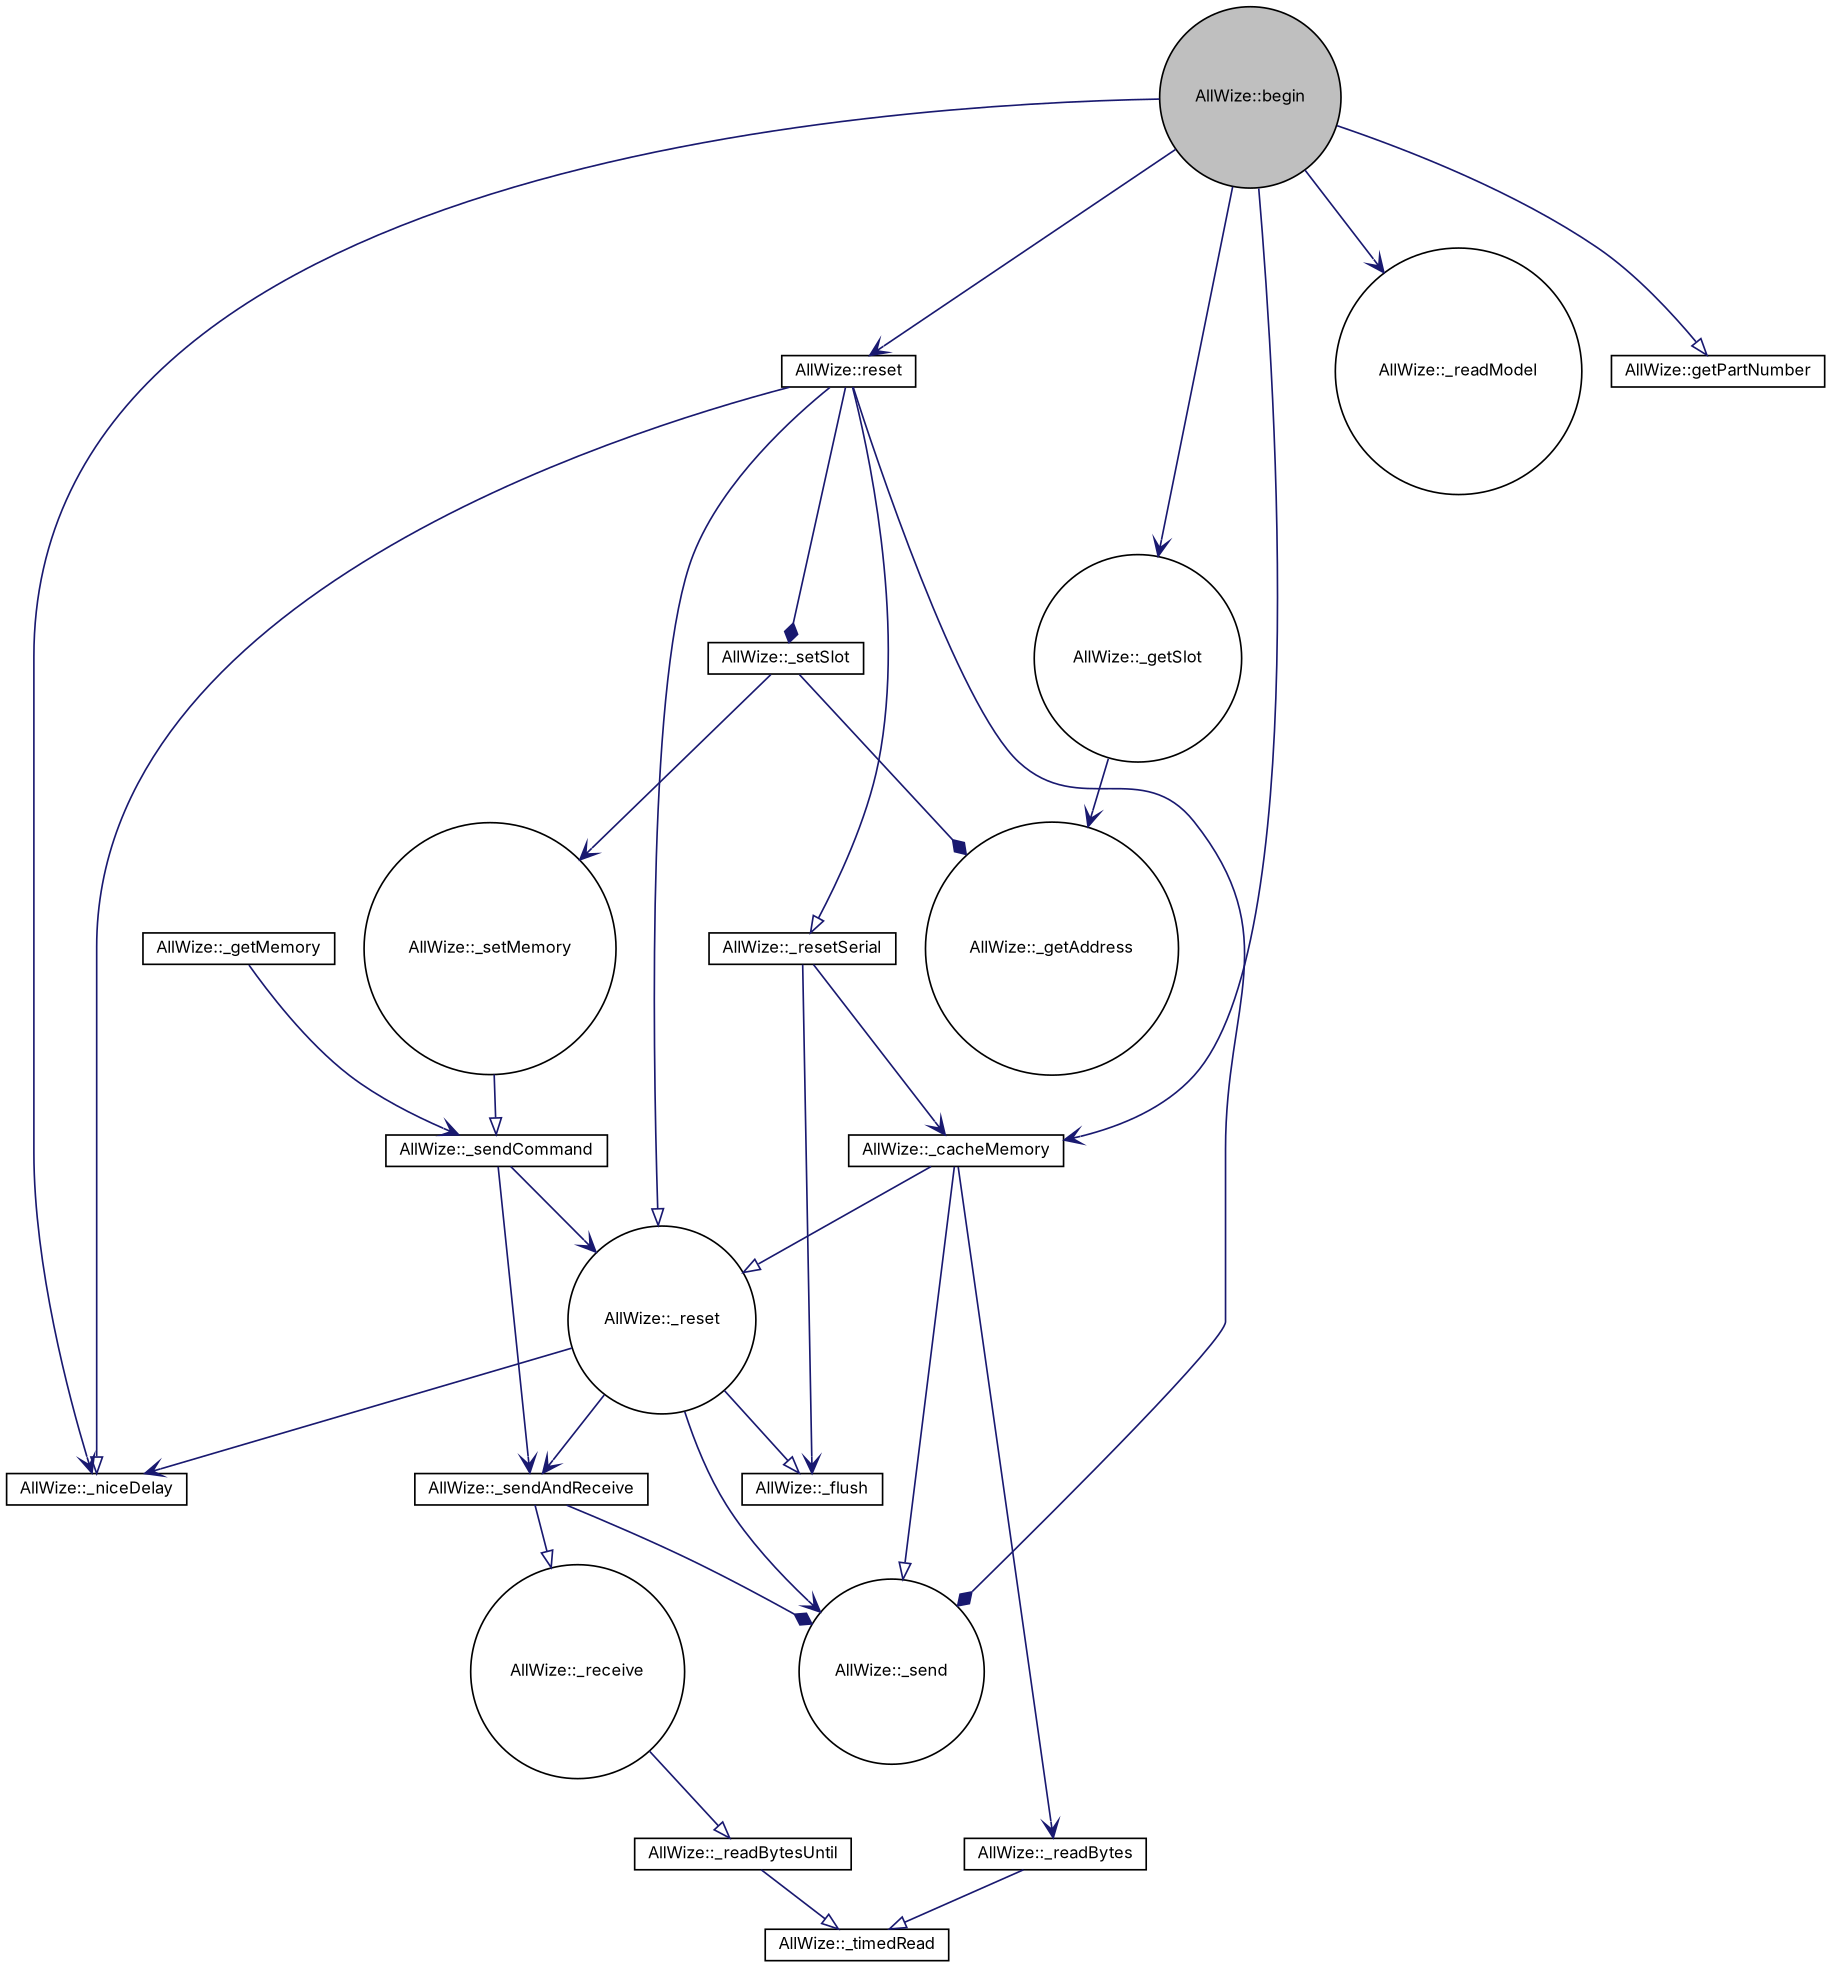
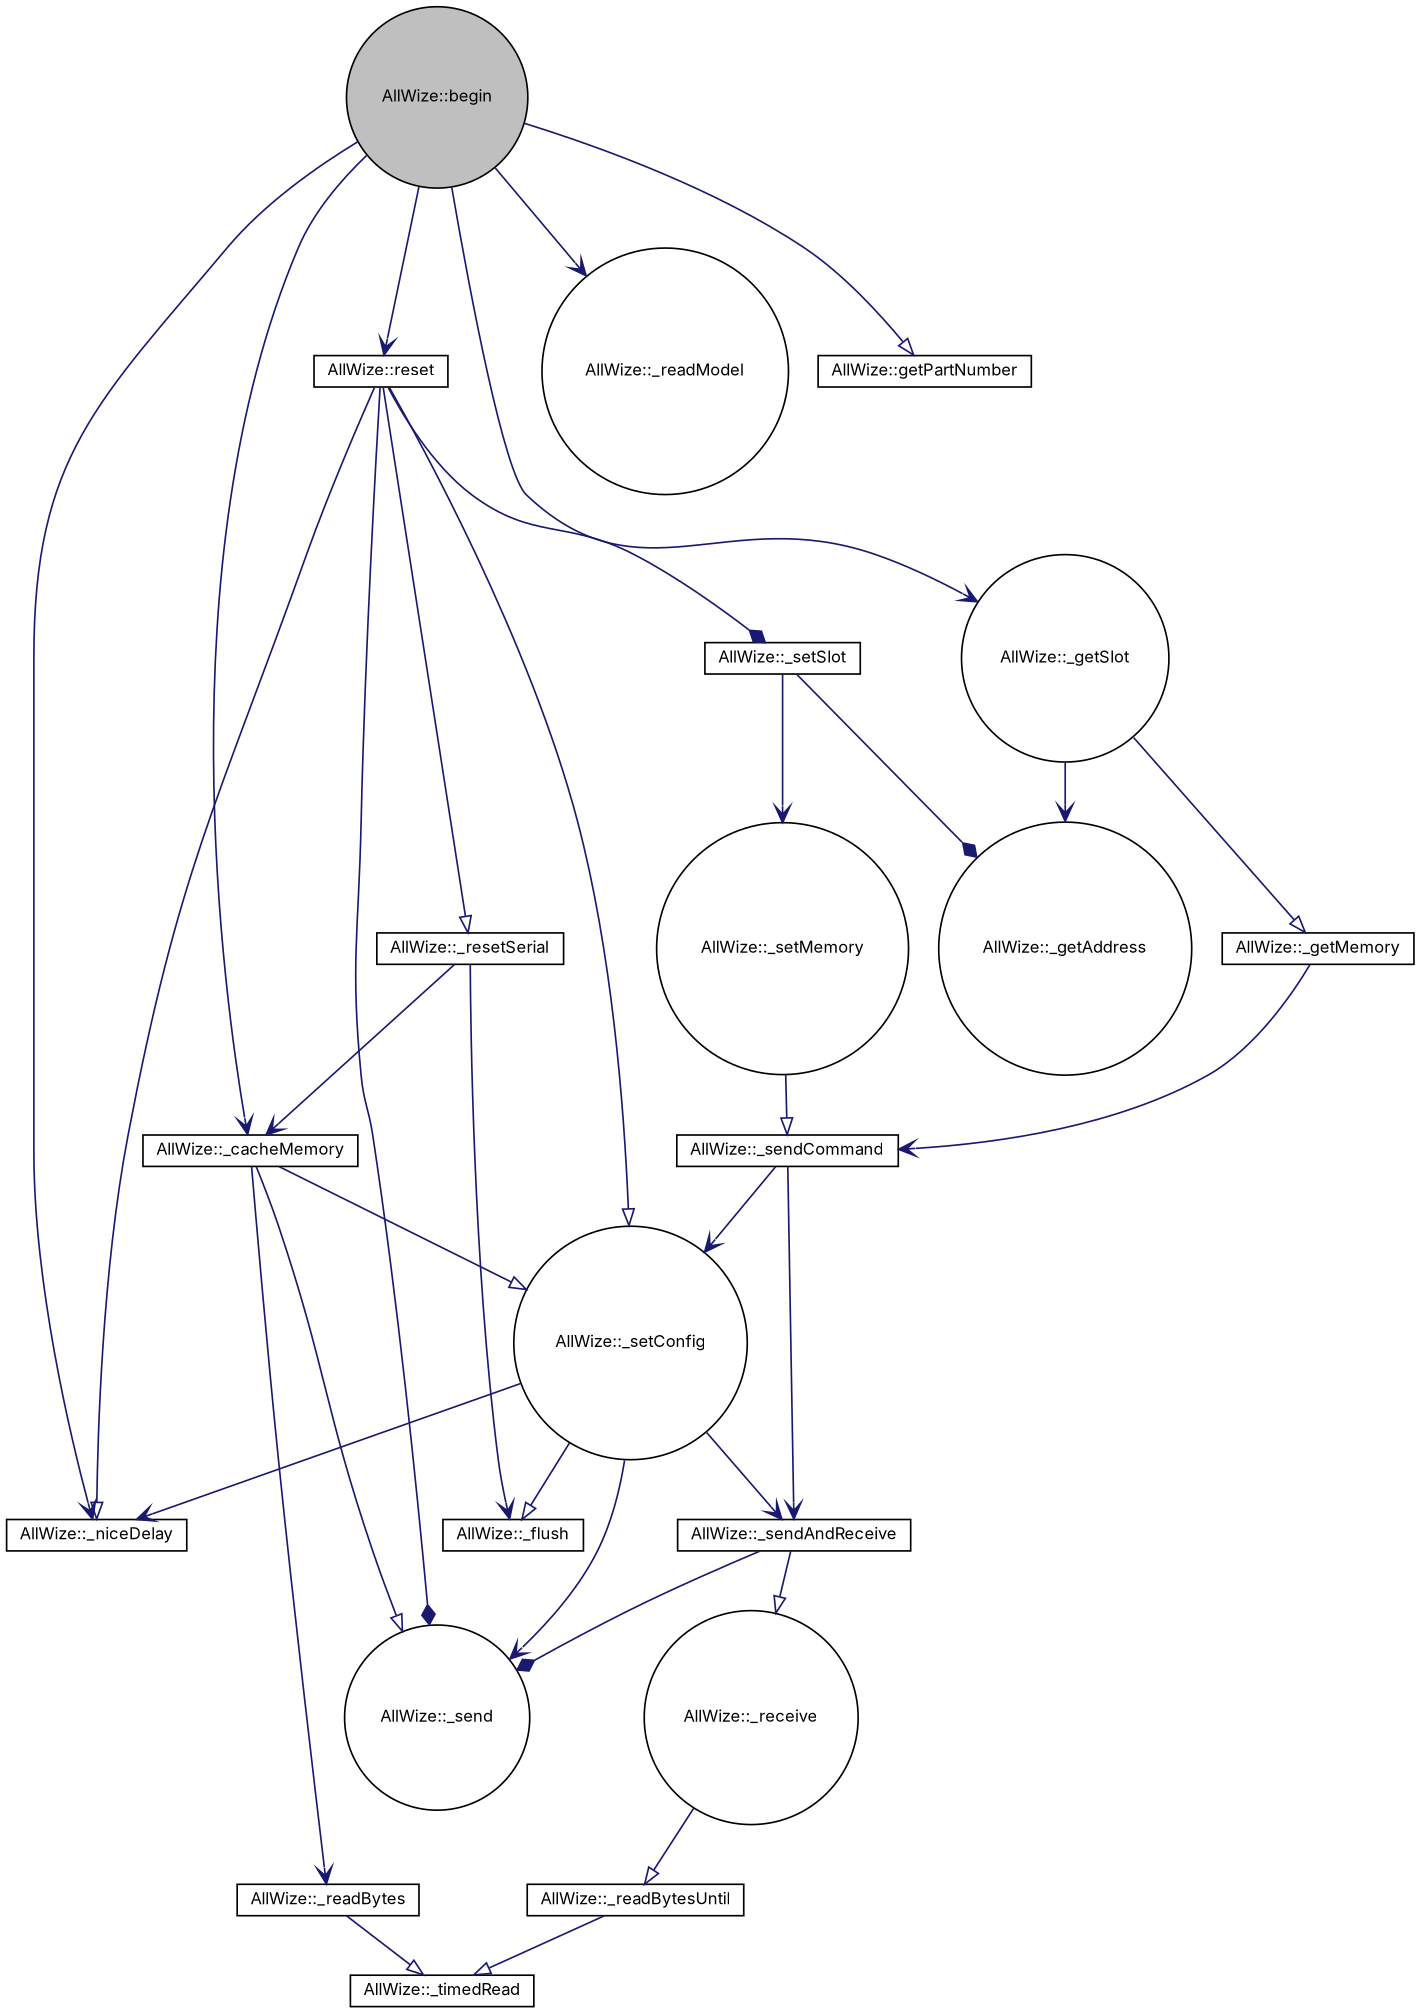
none -> (1214, 829)
(662, 1320) -> (631, 1343)
